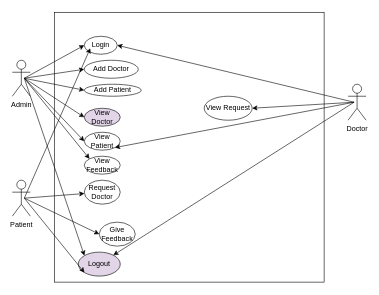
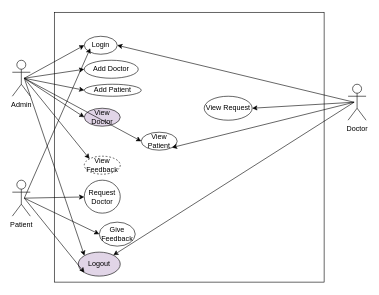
(102, 141) -> (159, 141)
(102, 165) -> (102, 165)
(102, 192) -> (102, 197)
